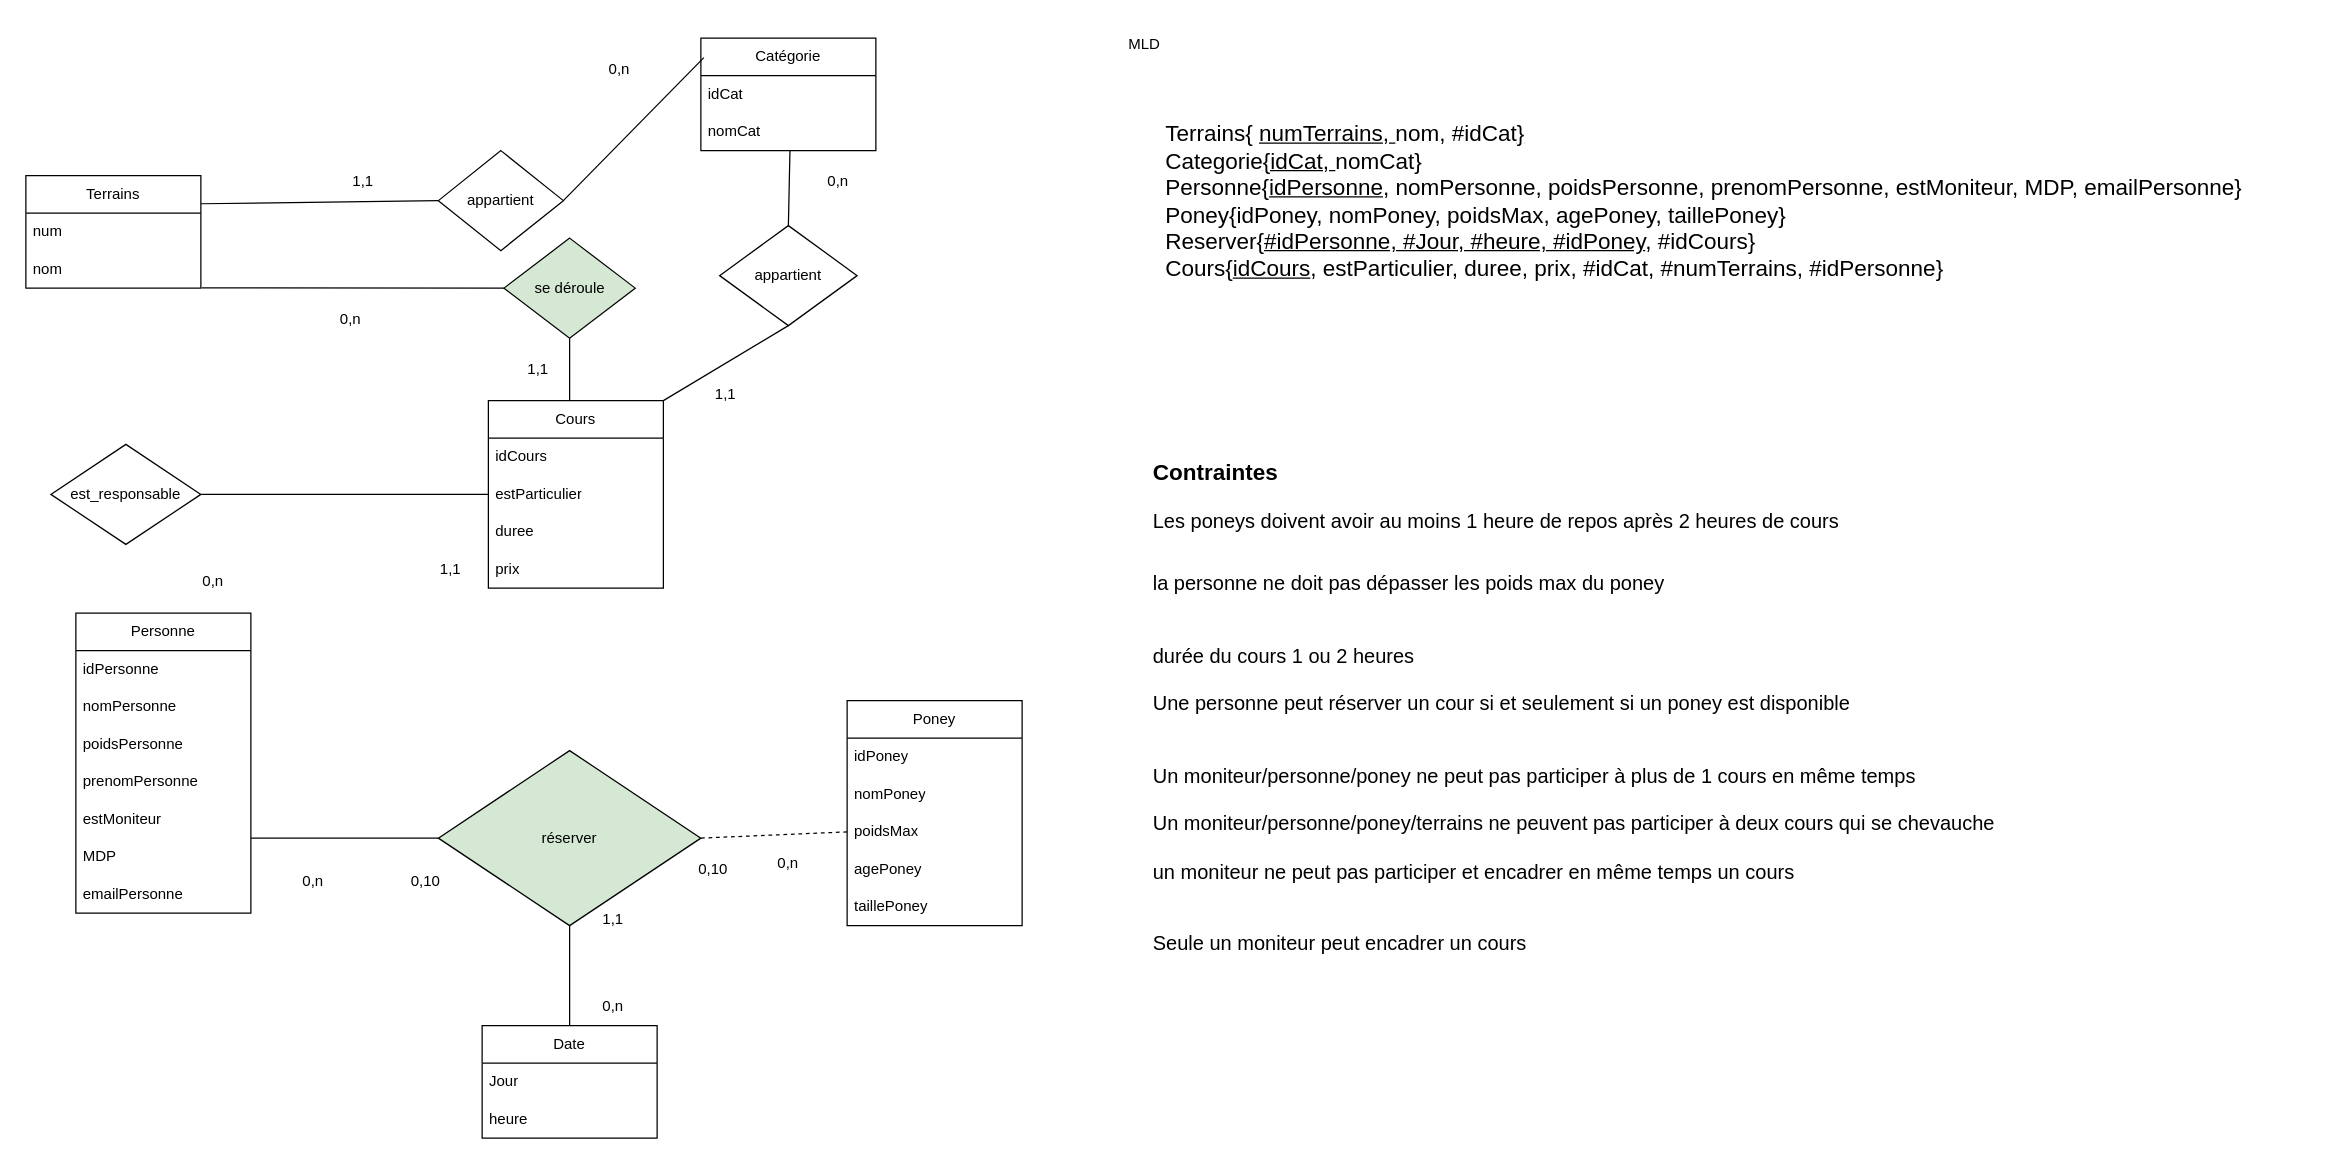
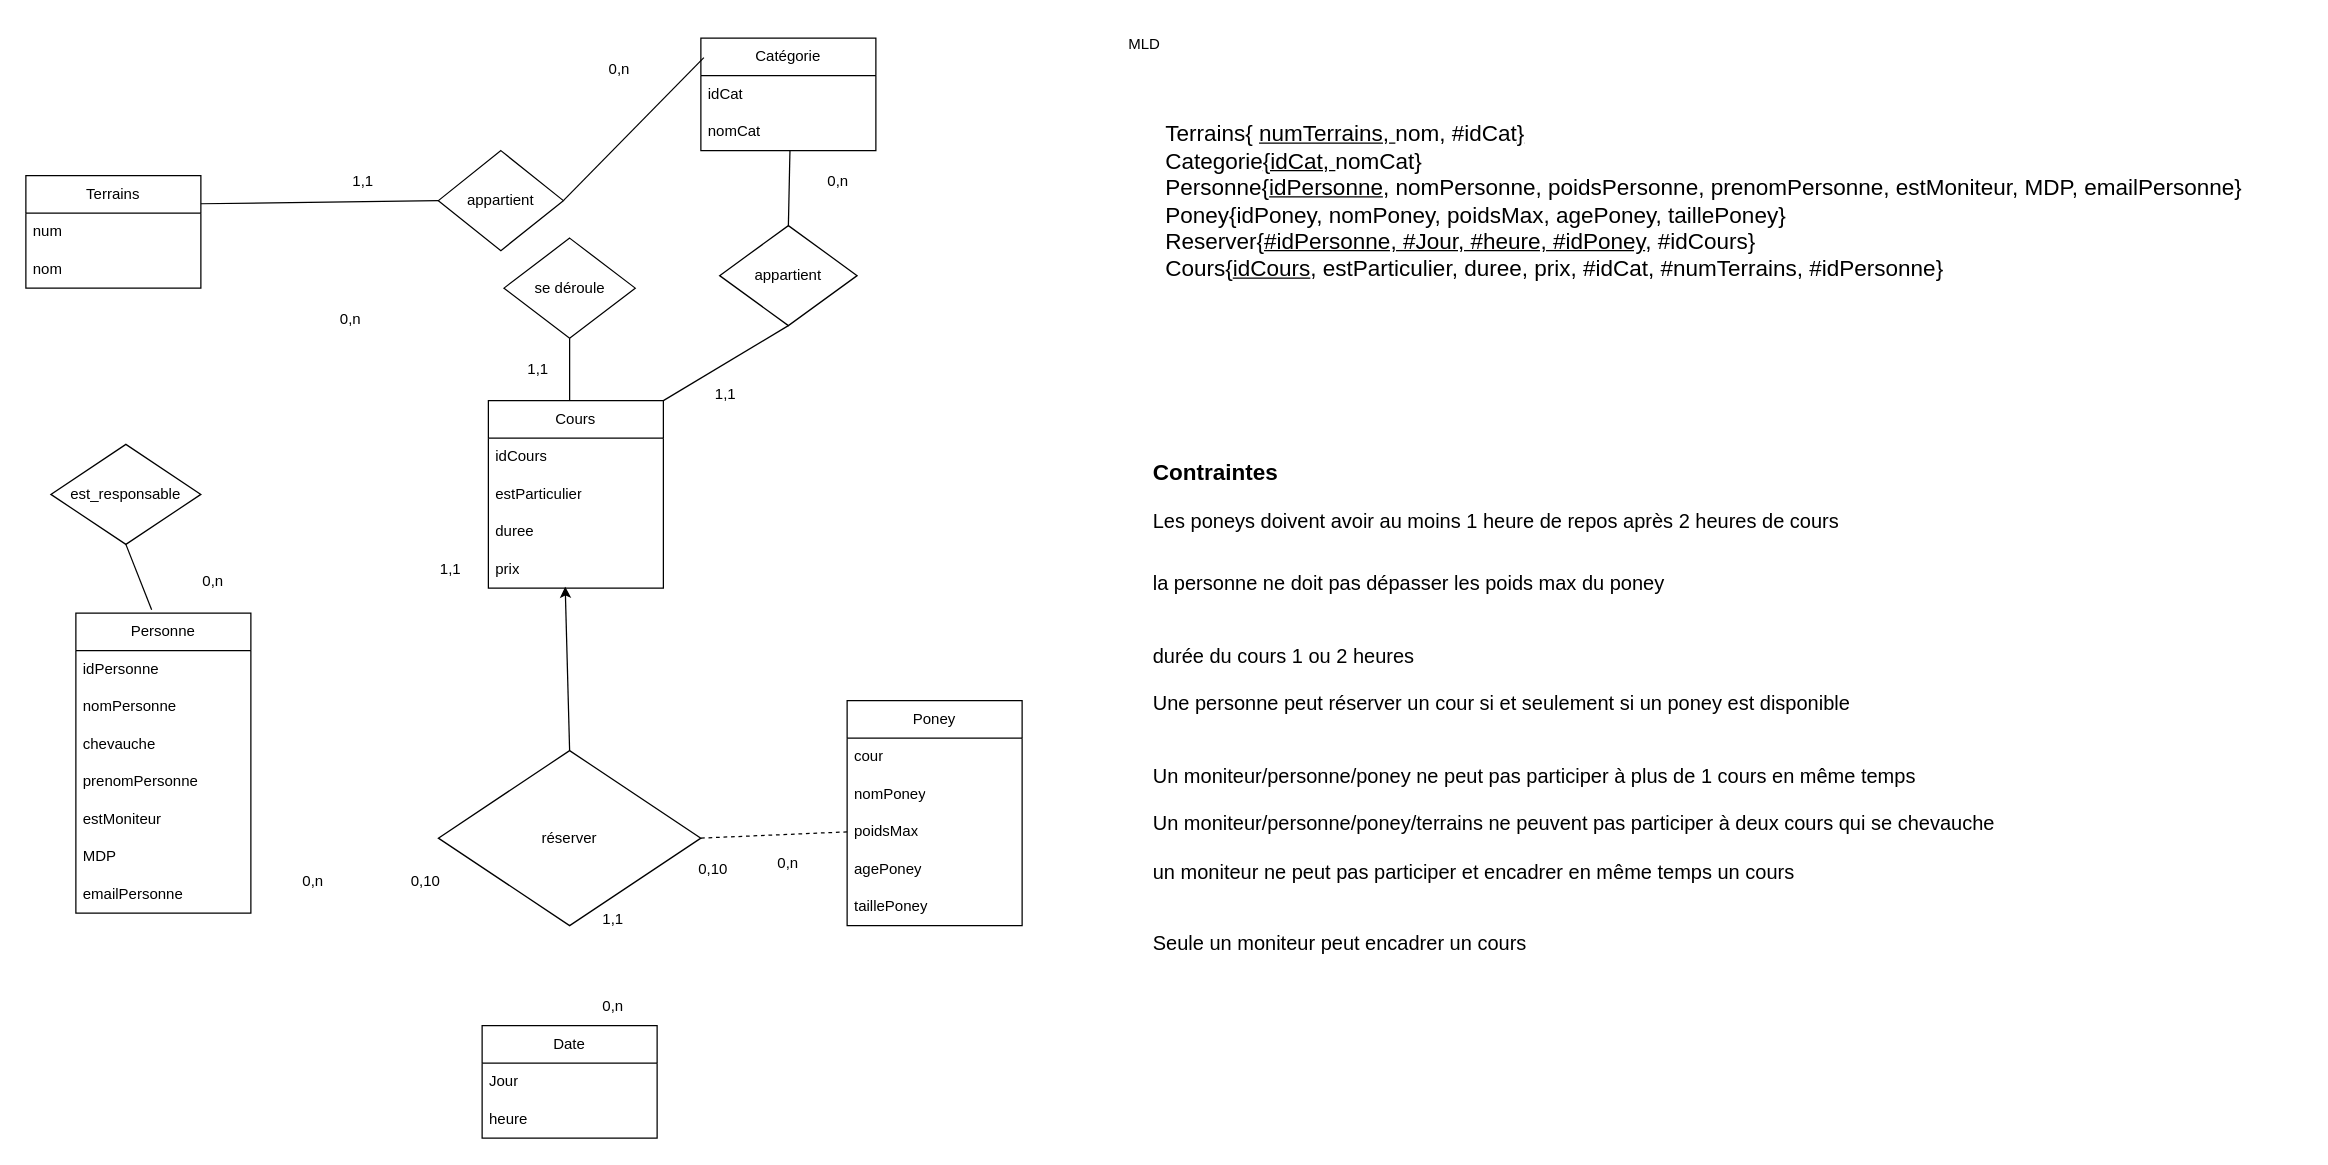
(353, 288) -> none
(569, 288) -> (569, 288)
(344, 494) -> none
none -> (139, 577)
none -> (567, 673)
(136, 744) -> (121, 744)
(882, 757) -> (871, 757)
(345, 838) -> none
(569, 838) -> (569, 838)
(569, 976) -> none
